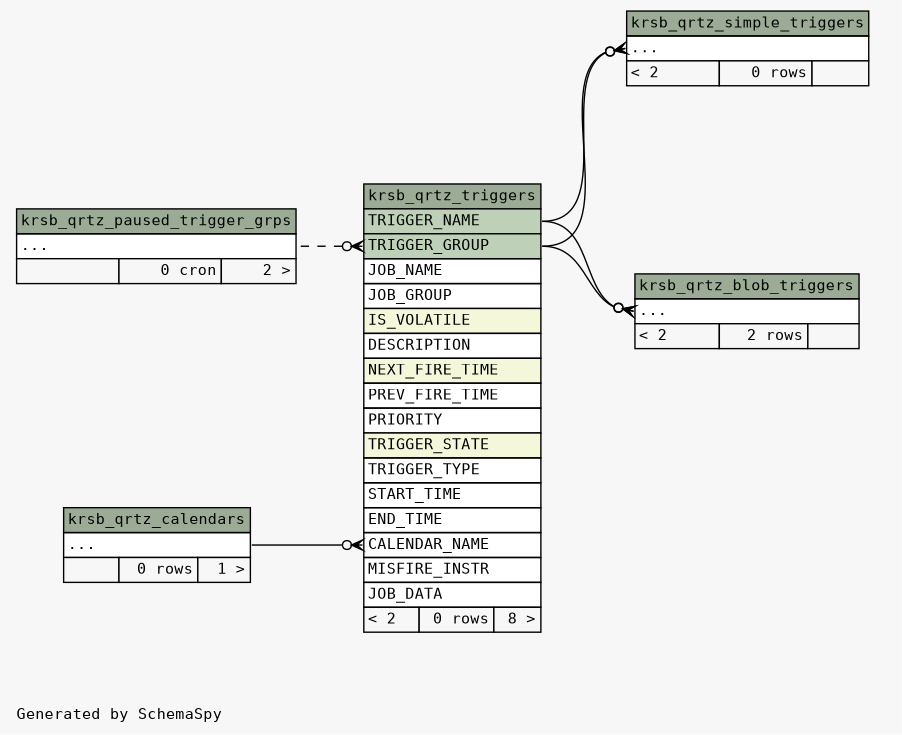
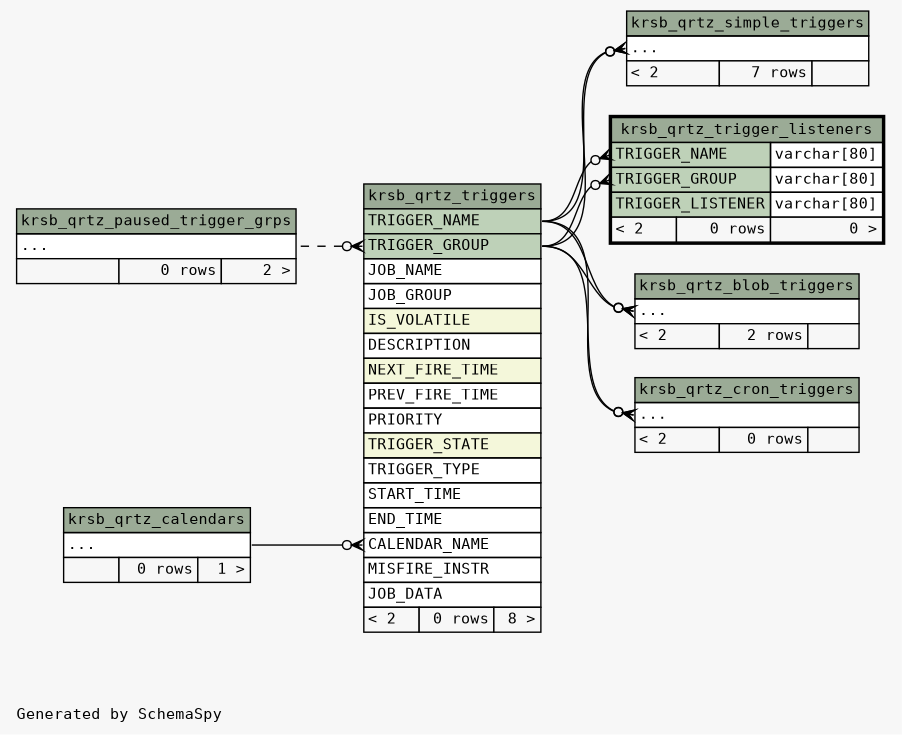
(780, 73) -> (780, 73)
none -> (747, 180)
(189, 270) -> (189, 270)
none -> (747, 415)
